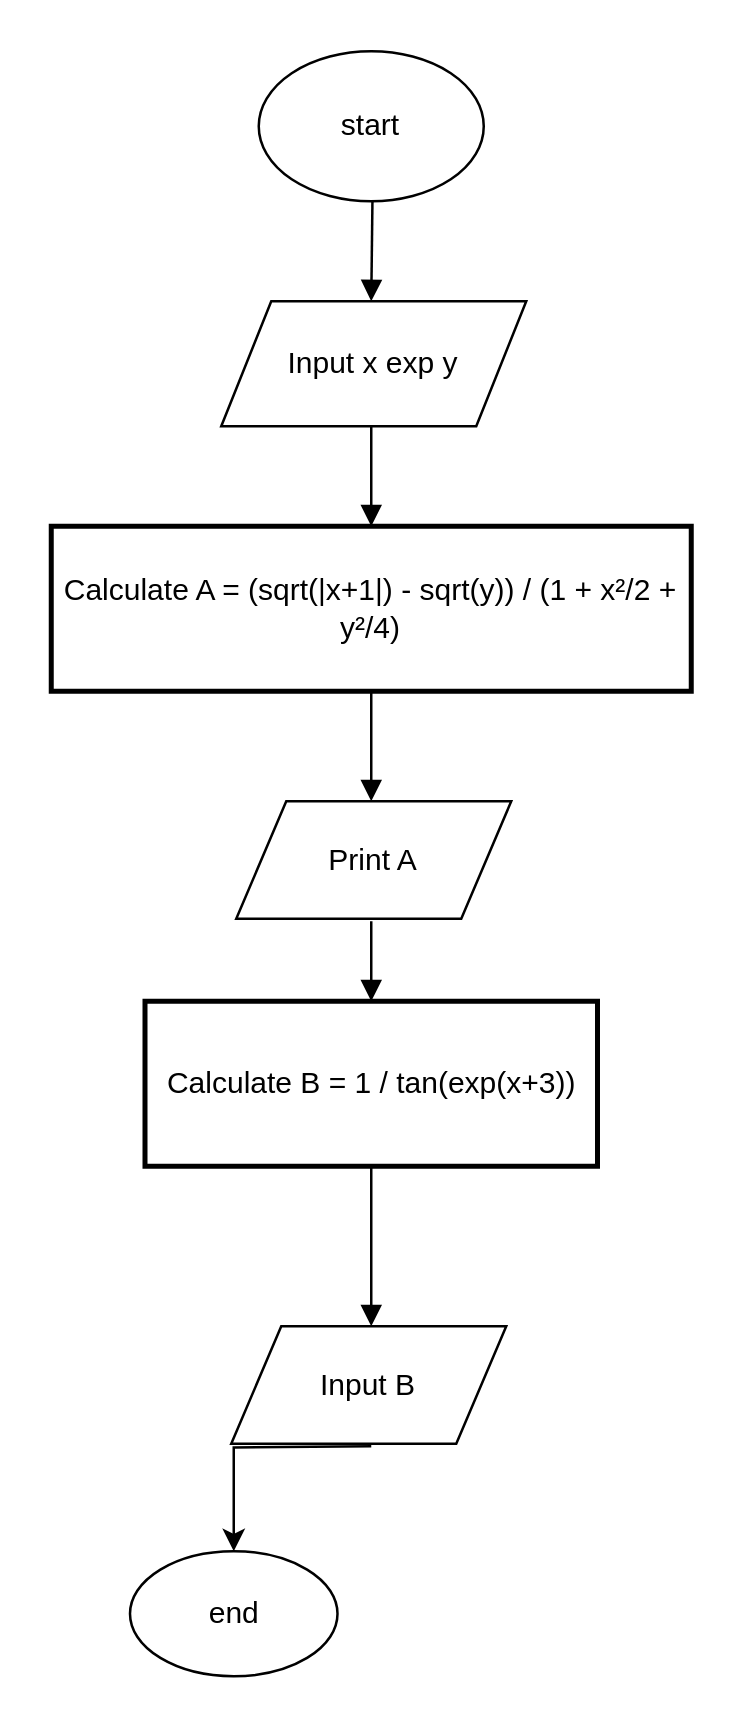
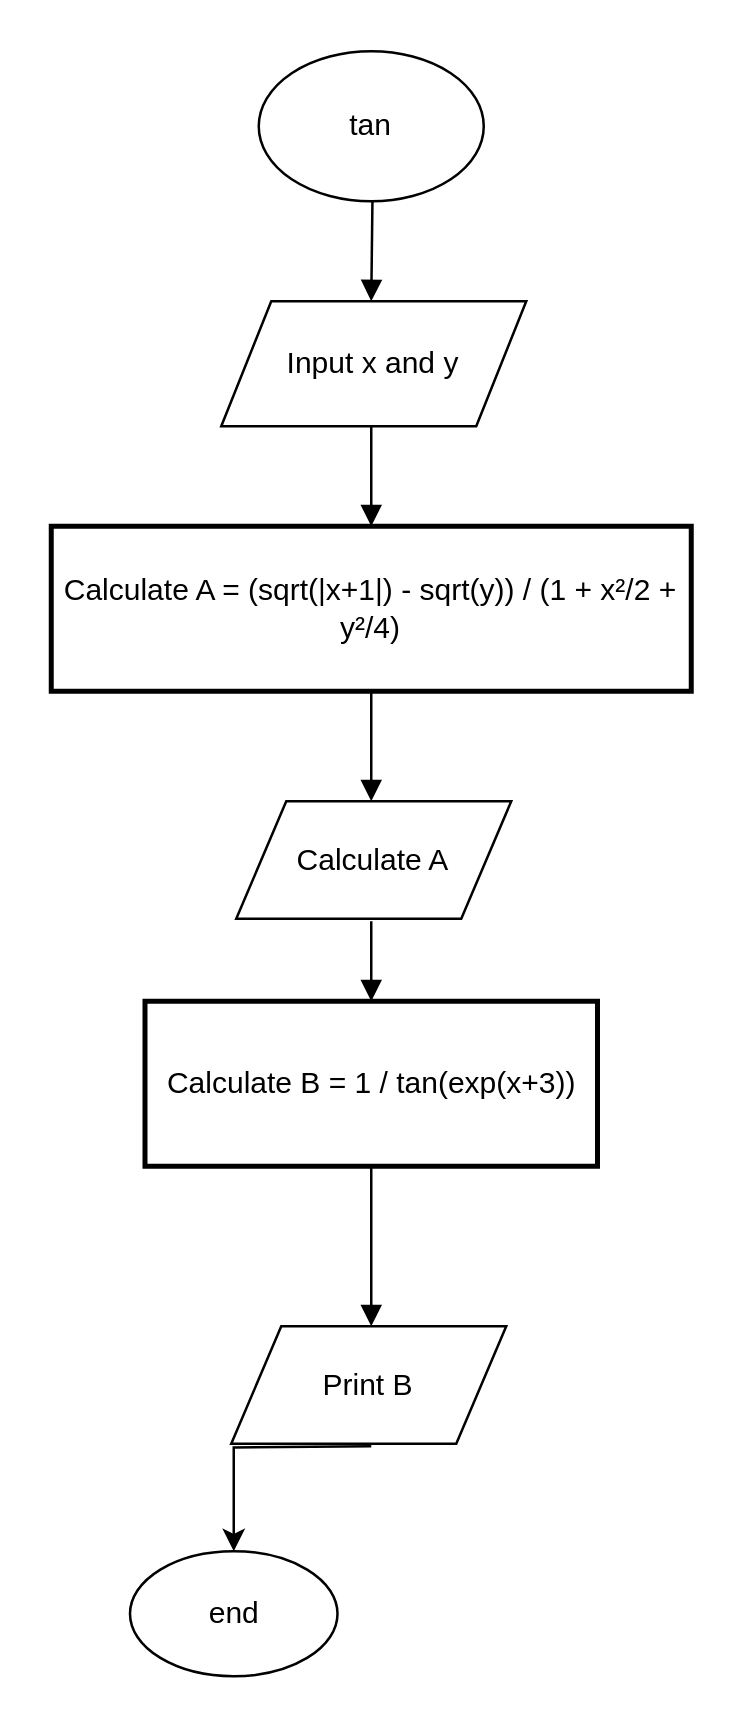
(371, 126) -> (371, 126)
(374, 364) -> (374, 364)
(374, 861) -> (374, 861)
(369, 1386) -> (369, 1386)
